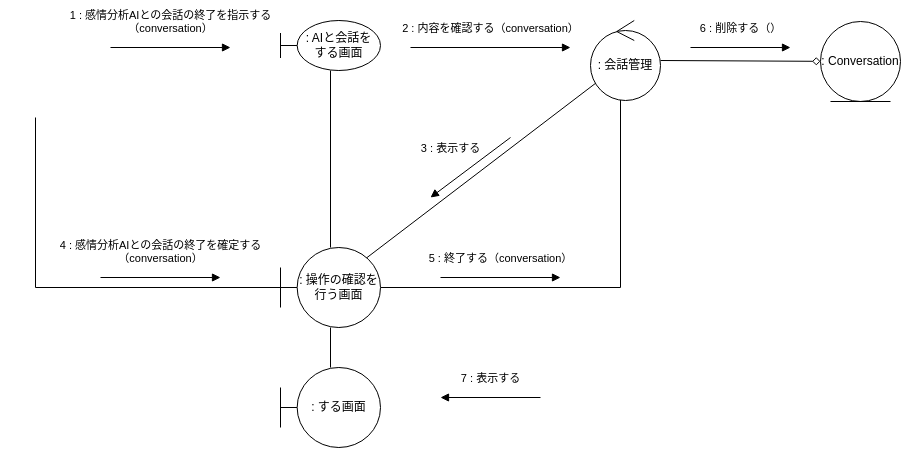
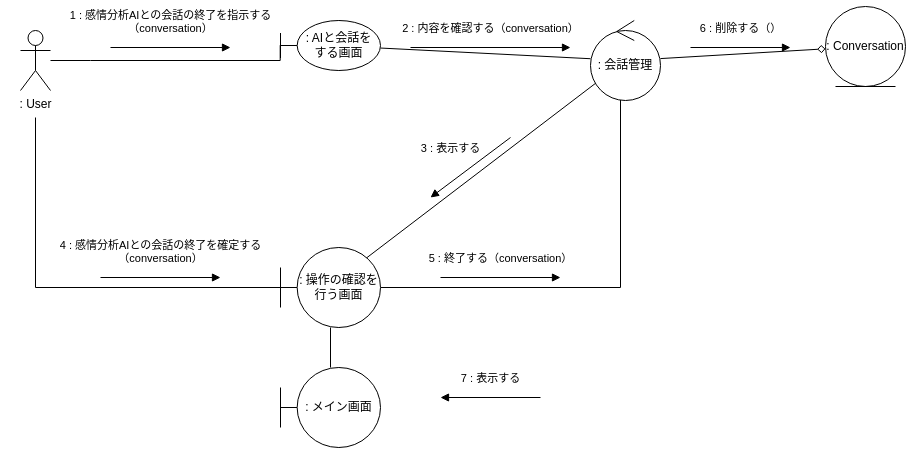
none -> (36, 61)
none -> (166, 61)
(861, 62) -> (866, 47)
(331, 159) -> (486, 53)
(339, 408) -> (339, 408)
